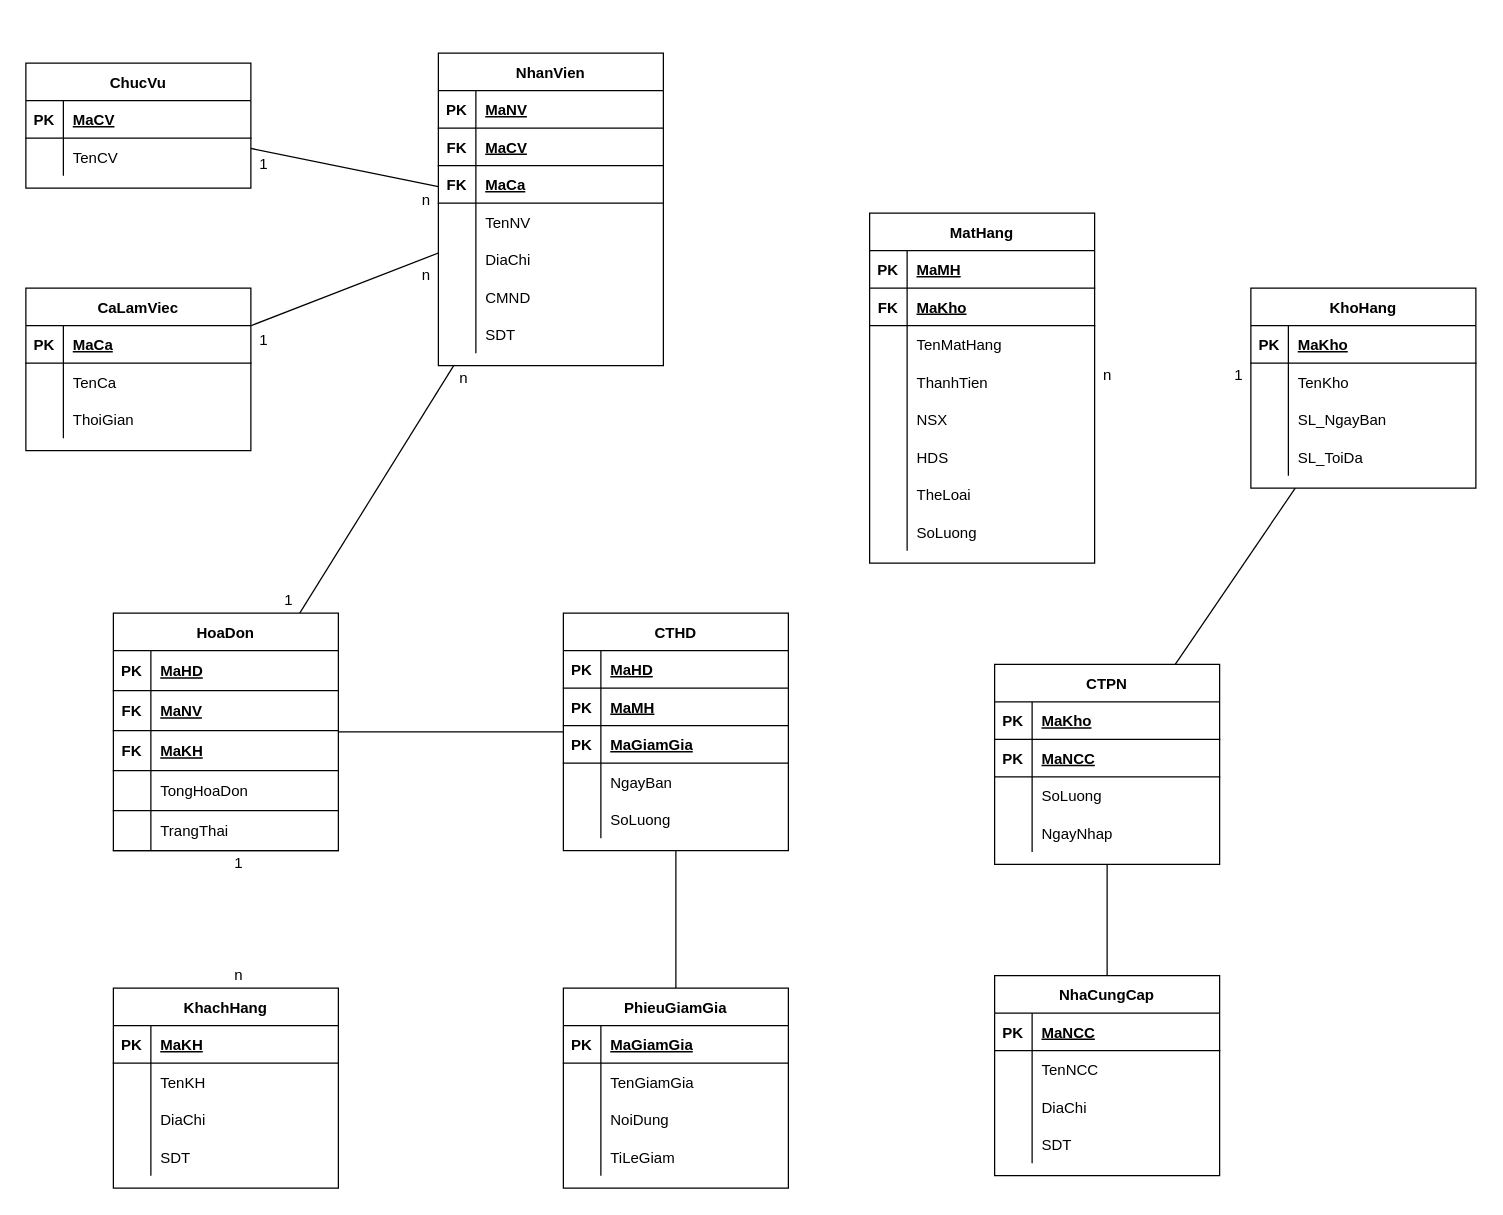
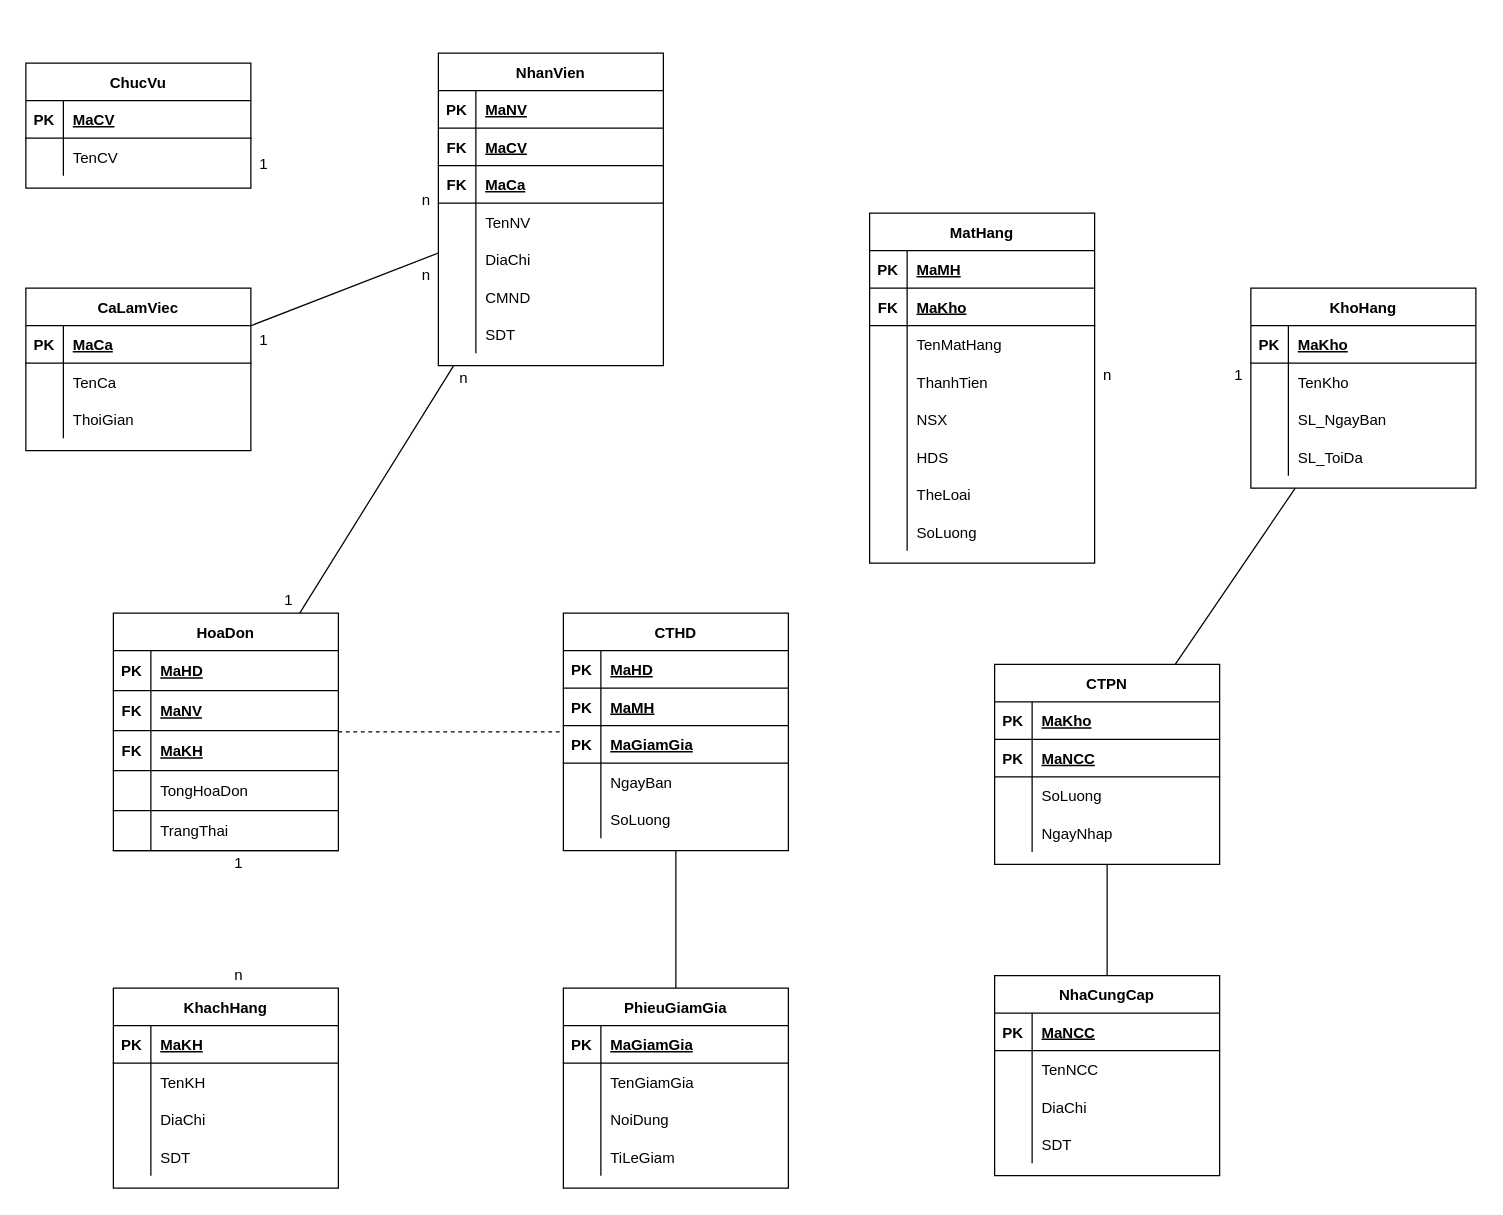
(344, 167) -> none
(451, 732) -> (451, 732)
